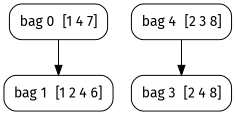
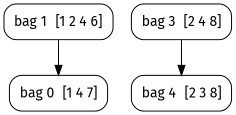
(59, 53) -> (59, 53)
(181, 53) -> (181, 53)
